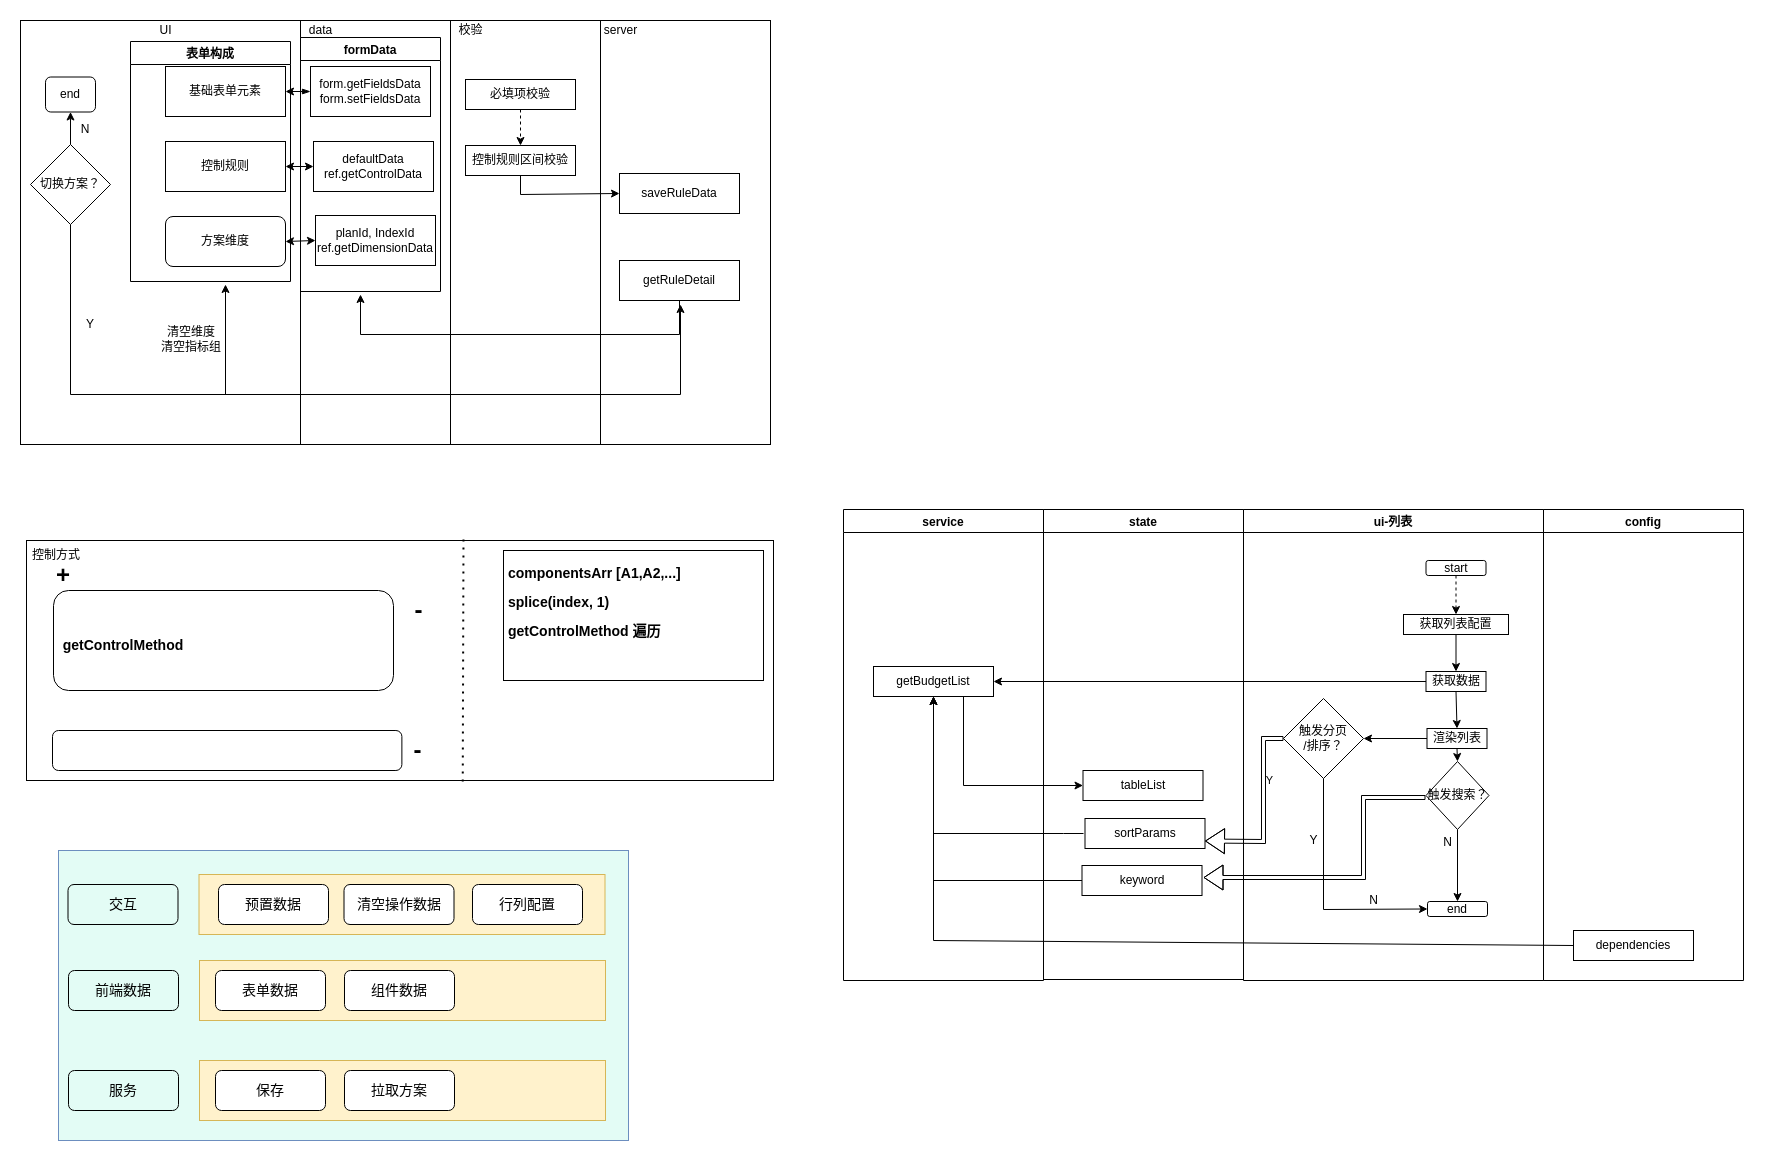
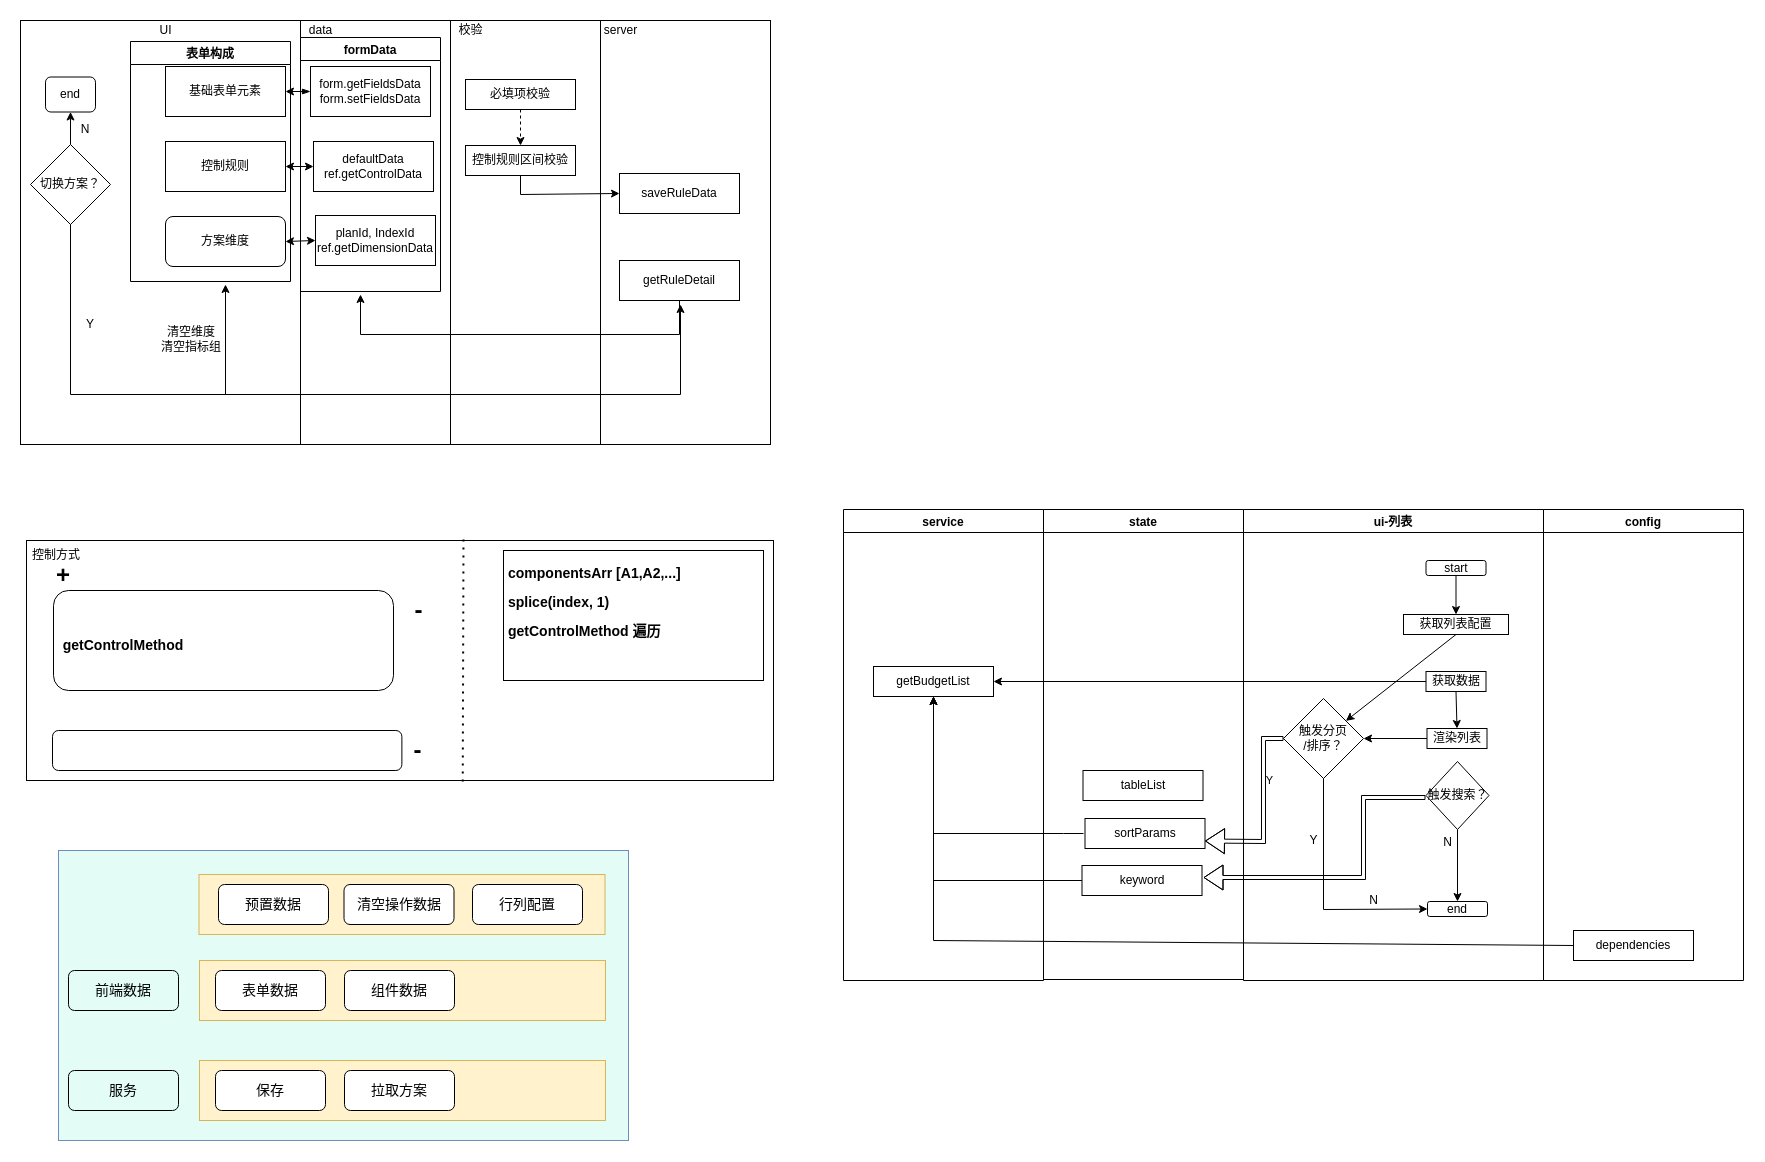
(1456, 591) -> (1456, 591)
(1456, 650) -> (1404, 675)
(1457, 752) -> none
(976, 786) -> none
(123, 905) -> none
